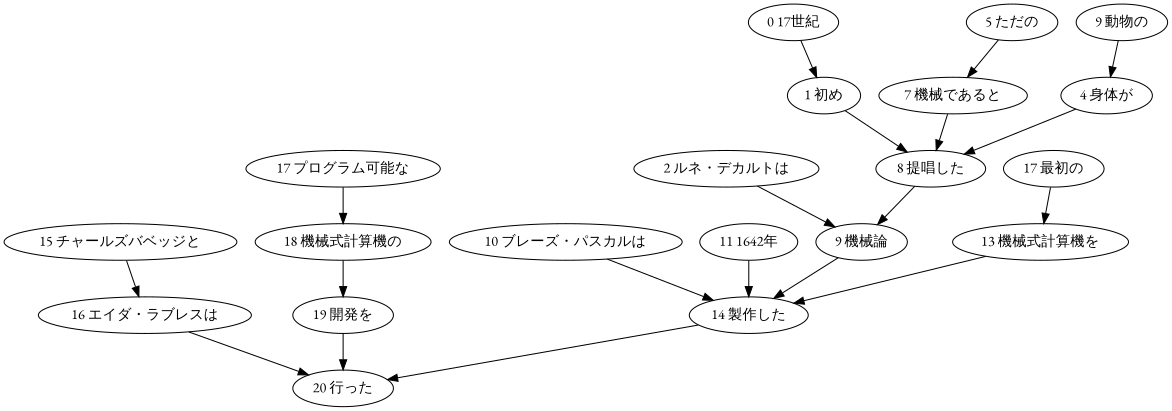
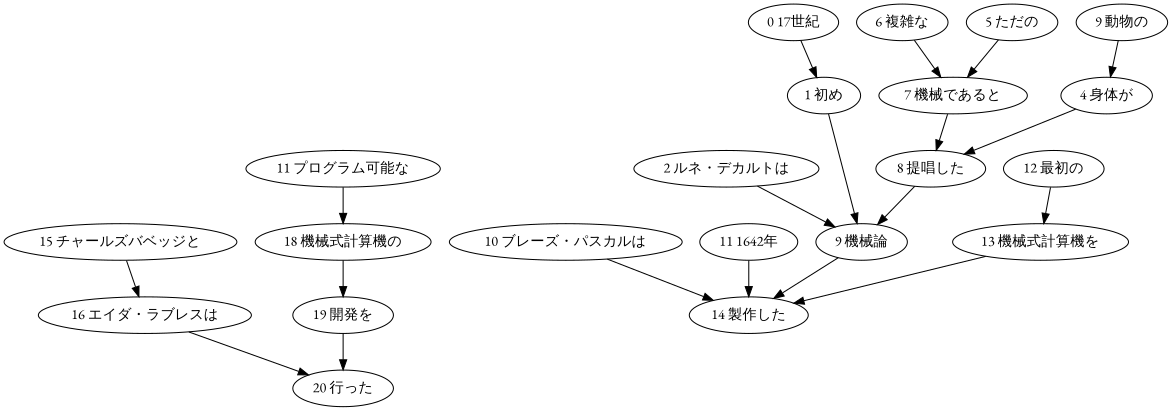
none -> (902, 22)
(872, 128) -> (842, 164)
(343, 169) -> (343, 169)
(1054, 169) -> (1054, 169)
(548, 351) -> none
